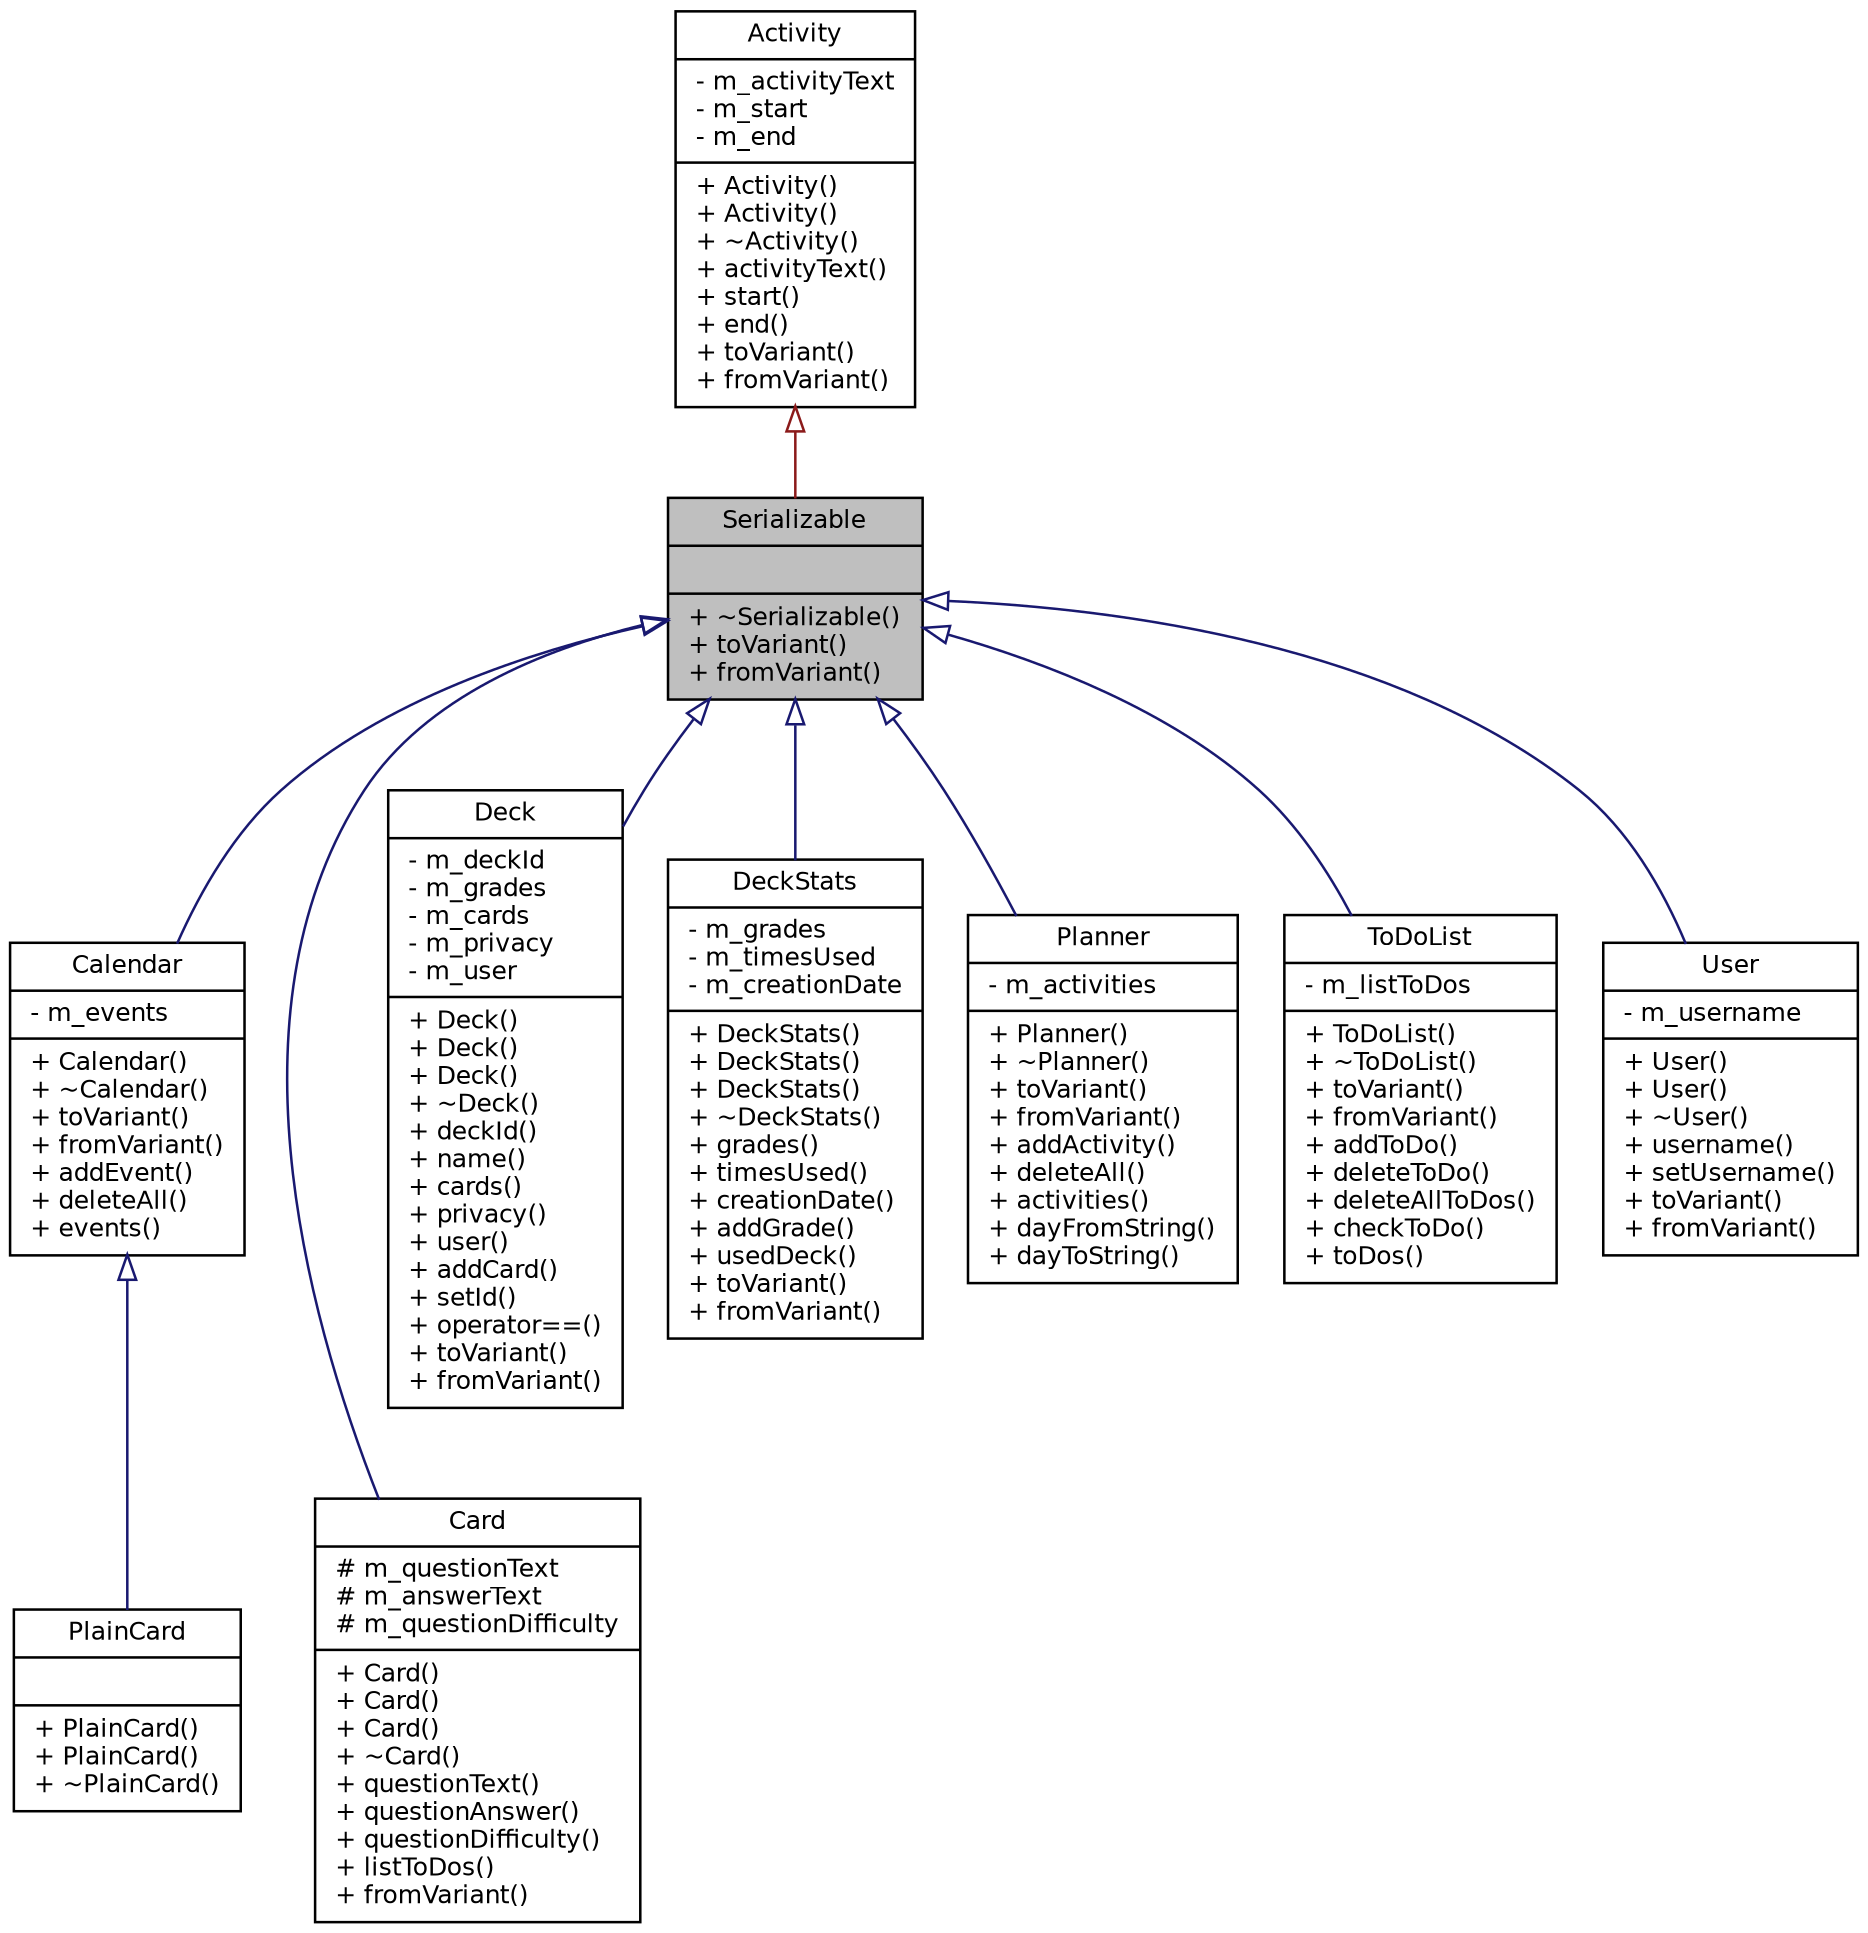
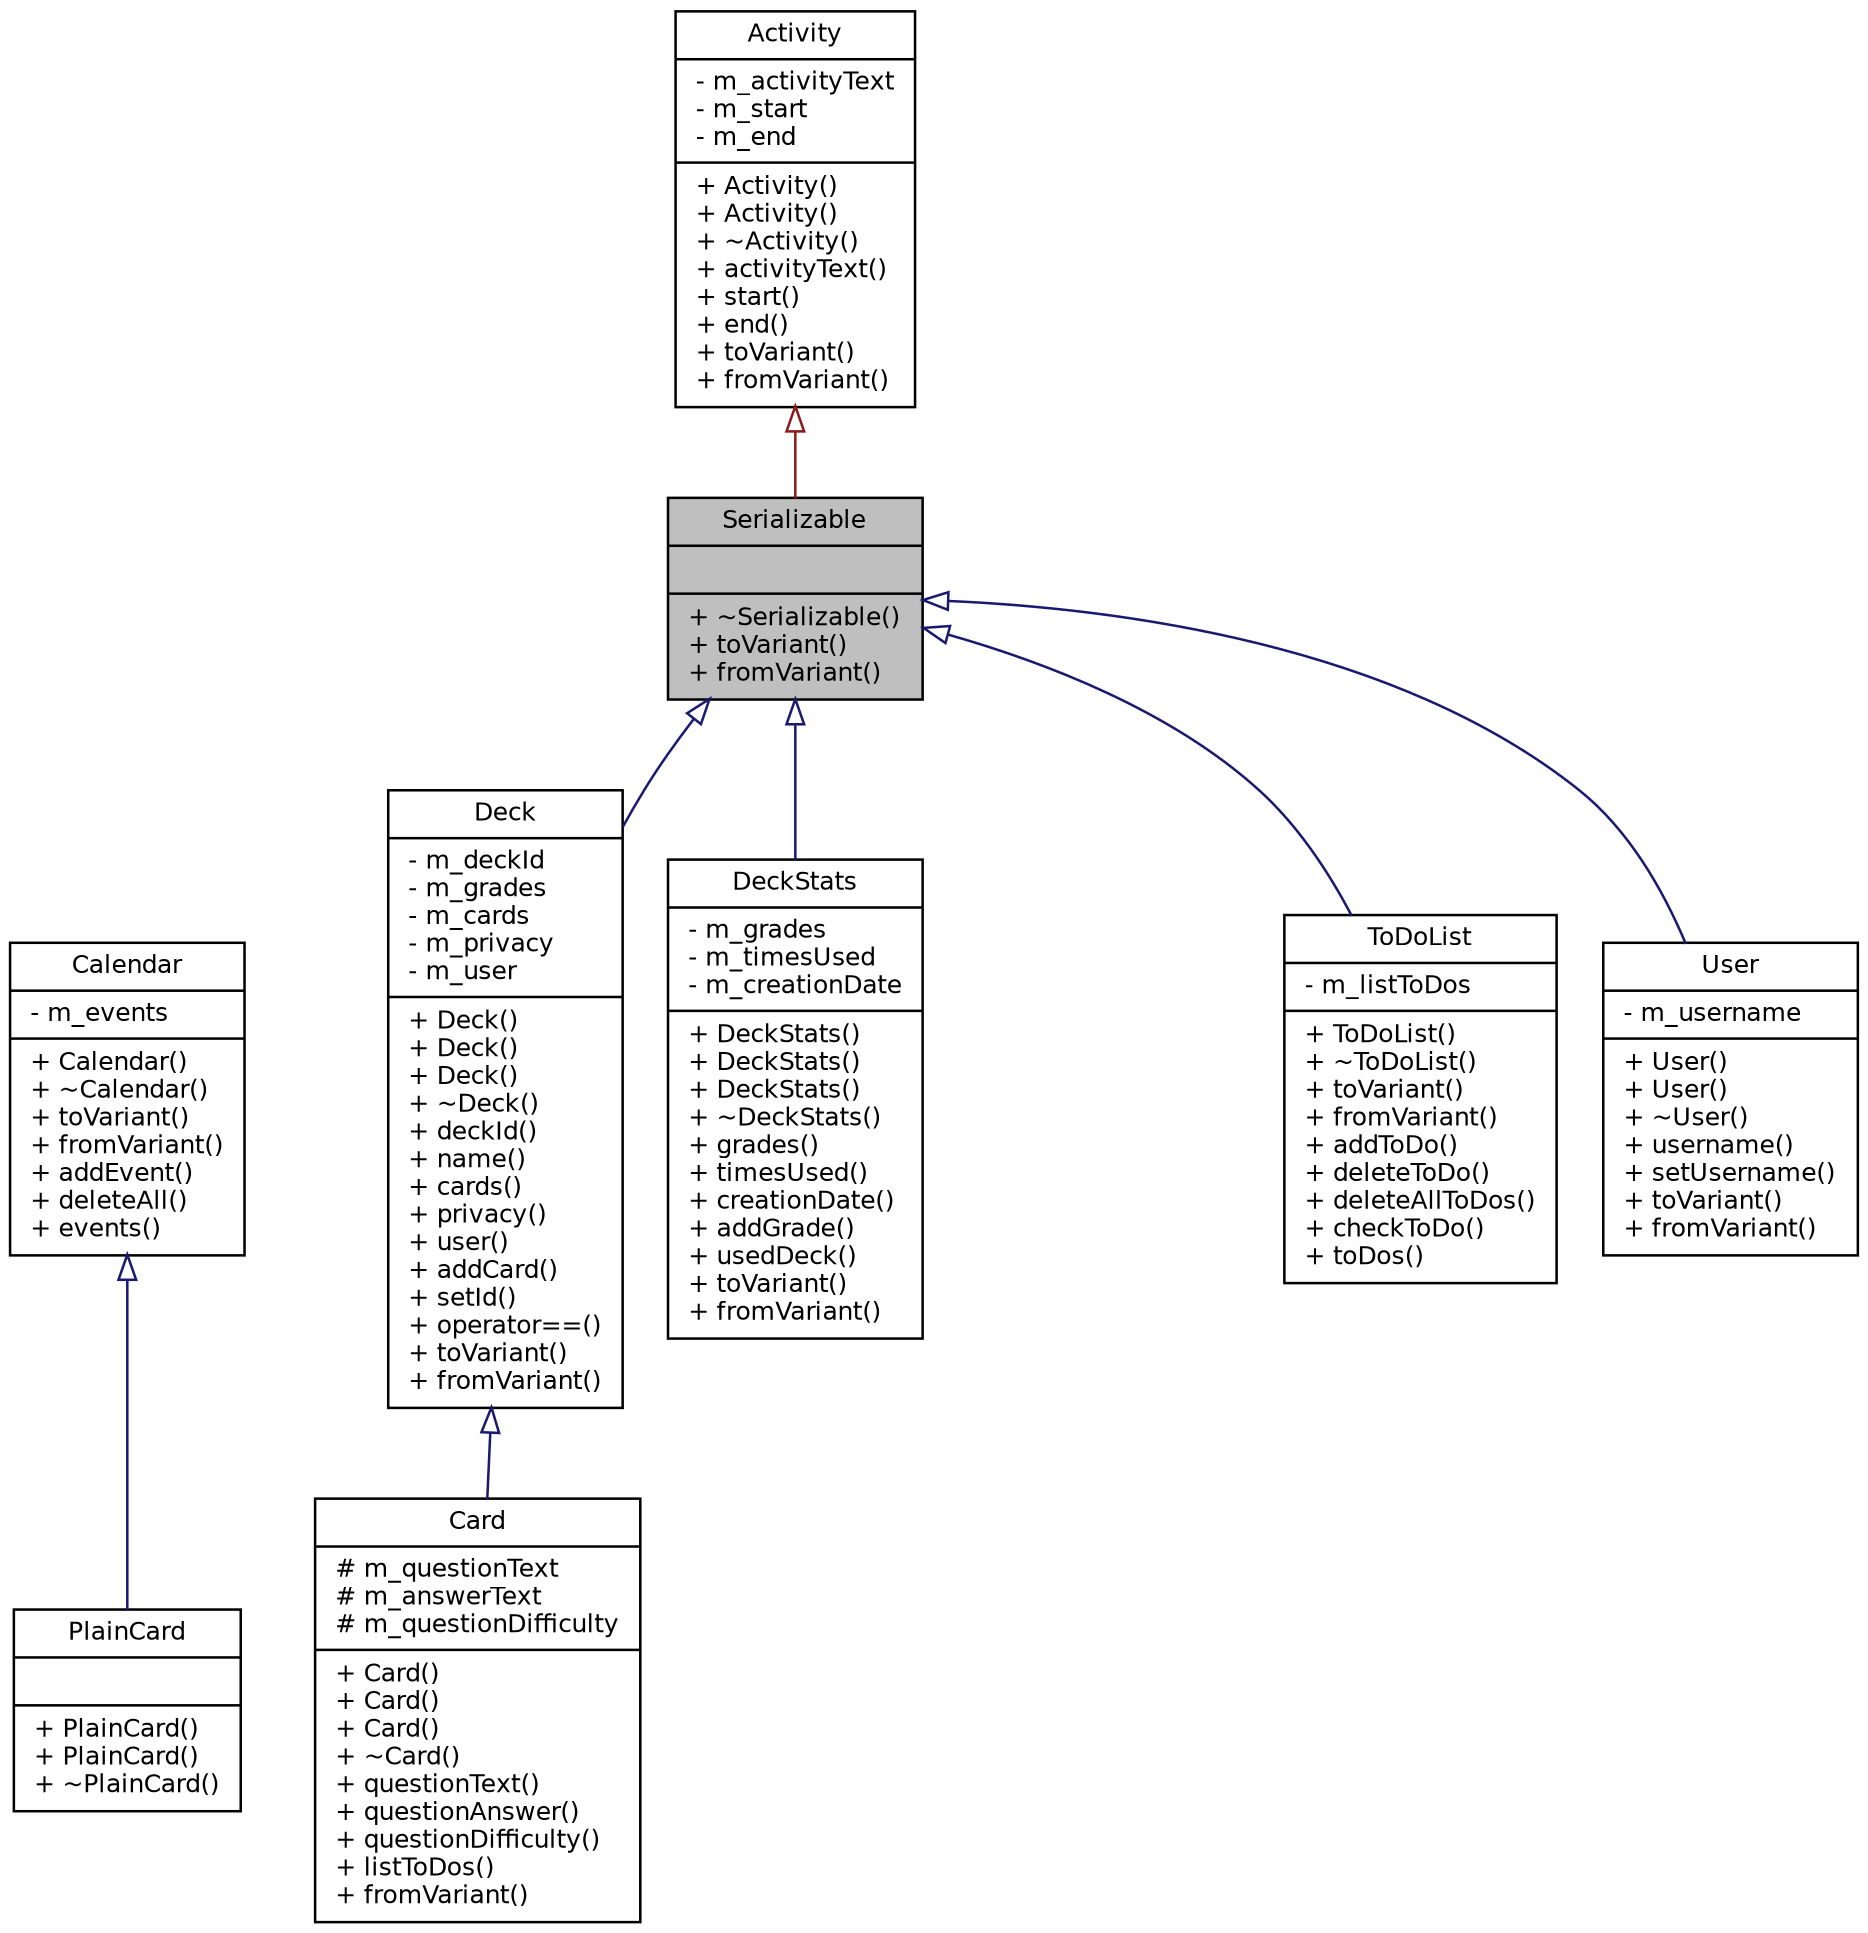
(368, 728) -> none
(295, 979) -> (489, 1466)
(1103, 1099) -> none
